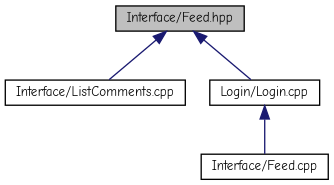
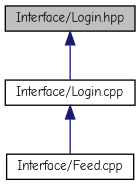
(180, 19) -> (70, 19)
(95, 93) -> none
(265, 93) -> (70, 93)
